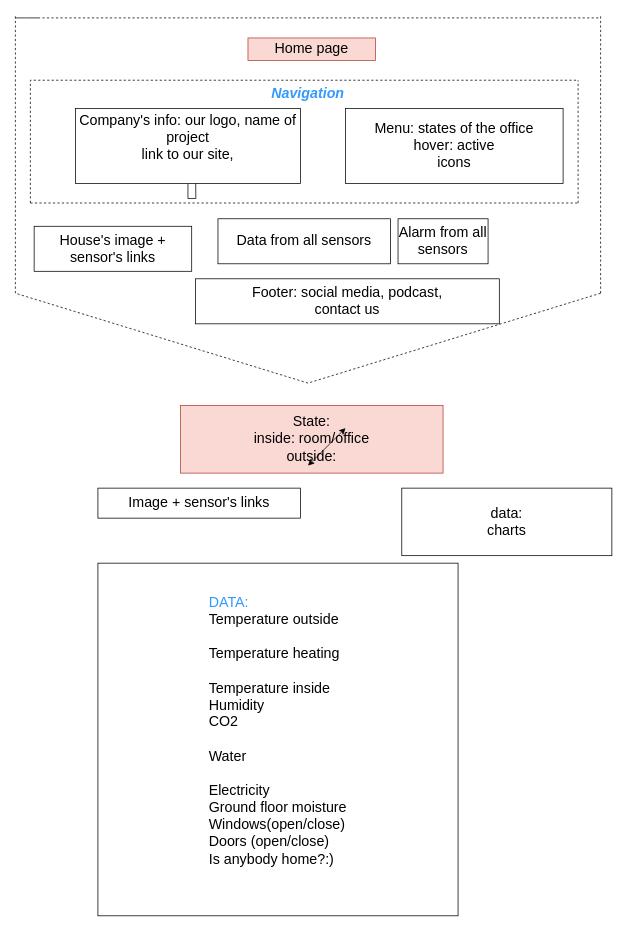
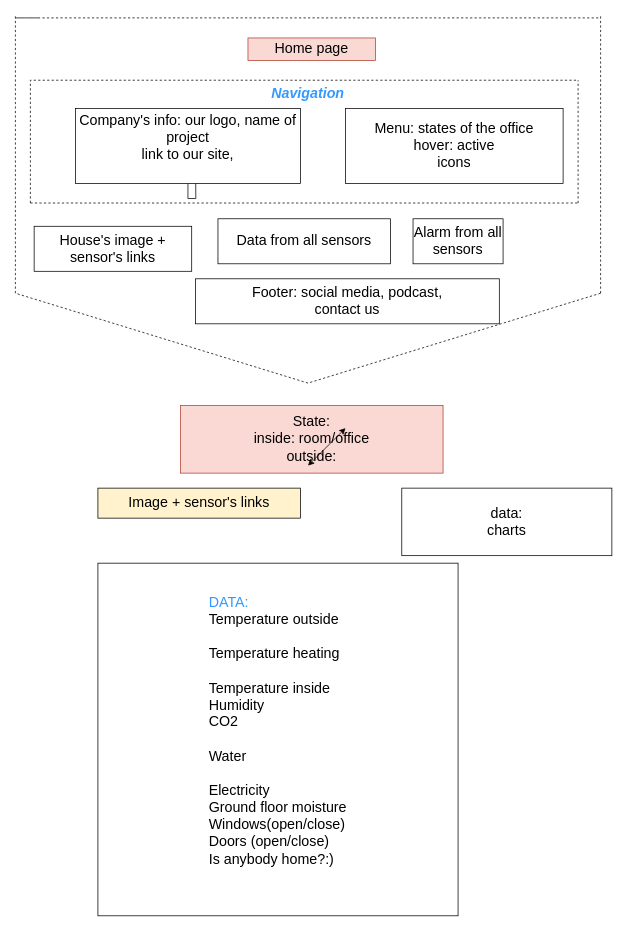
(443, 241) -> (458, 241)
(199, 503) -> (199, 503)
